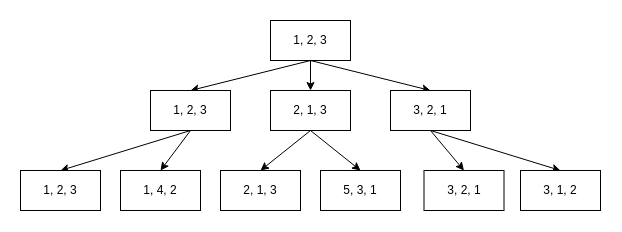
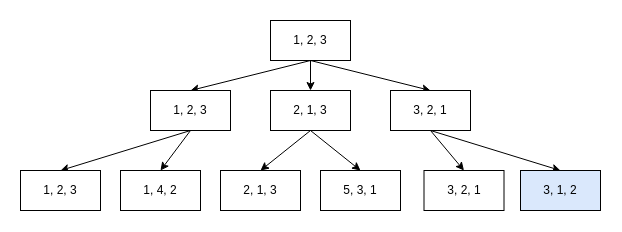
(561, 191) -> (561, 191)
